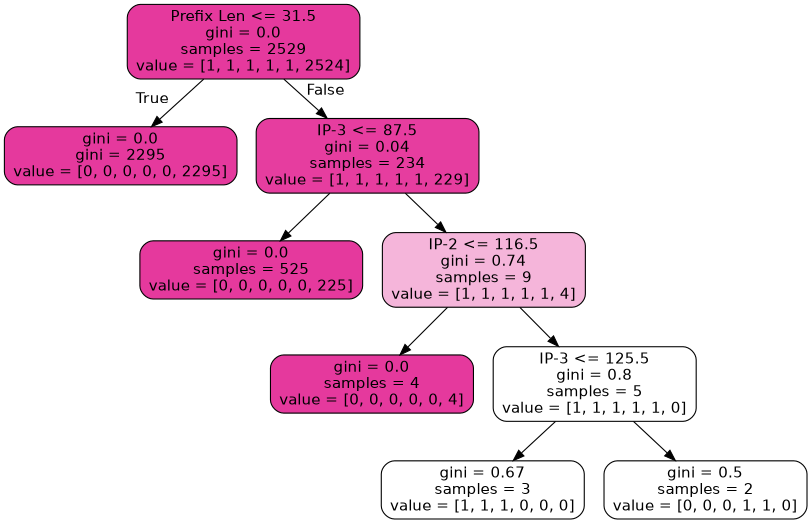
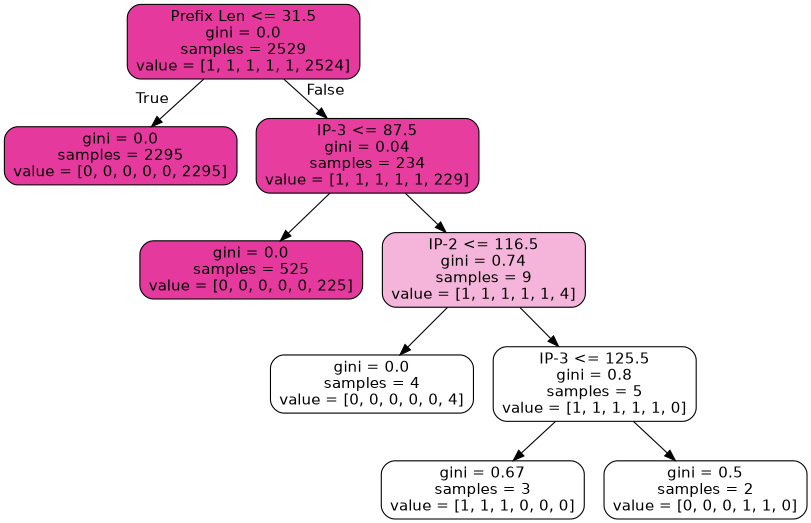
(121, 156) -> (121, 156)
(372, 384) -> (372, 384)
